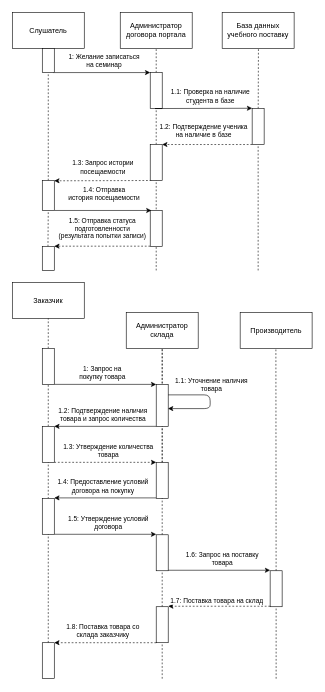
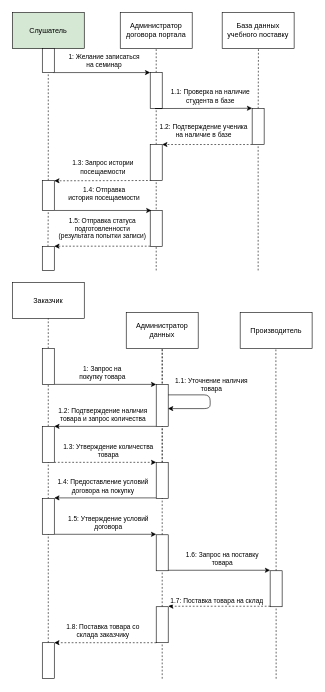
(48, 30) -> (48, 30)
(162, 330) -> (162, 330)
